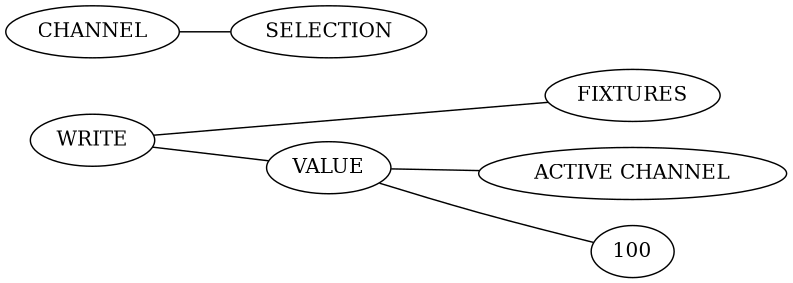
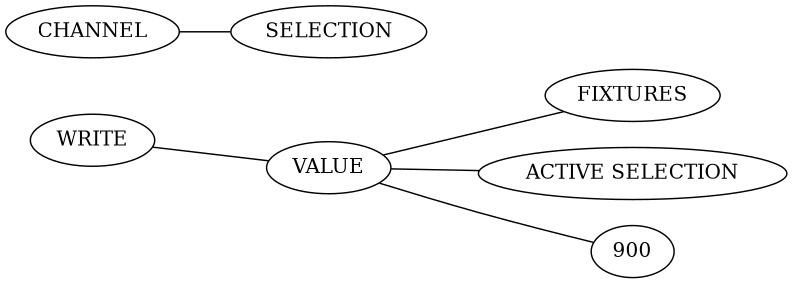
(351, 119) -> (474, 133)
(633, 174) -> (633, 174)
(633, 252) -> (633, 252)
